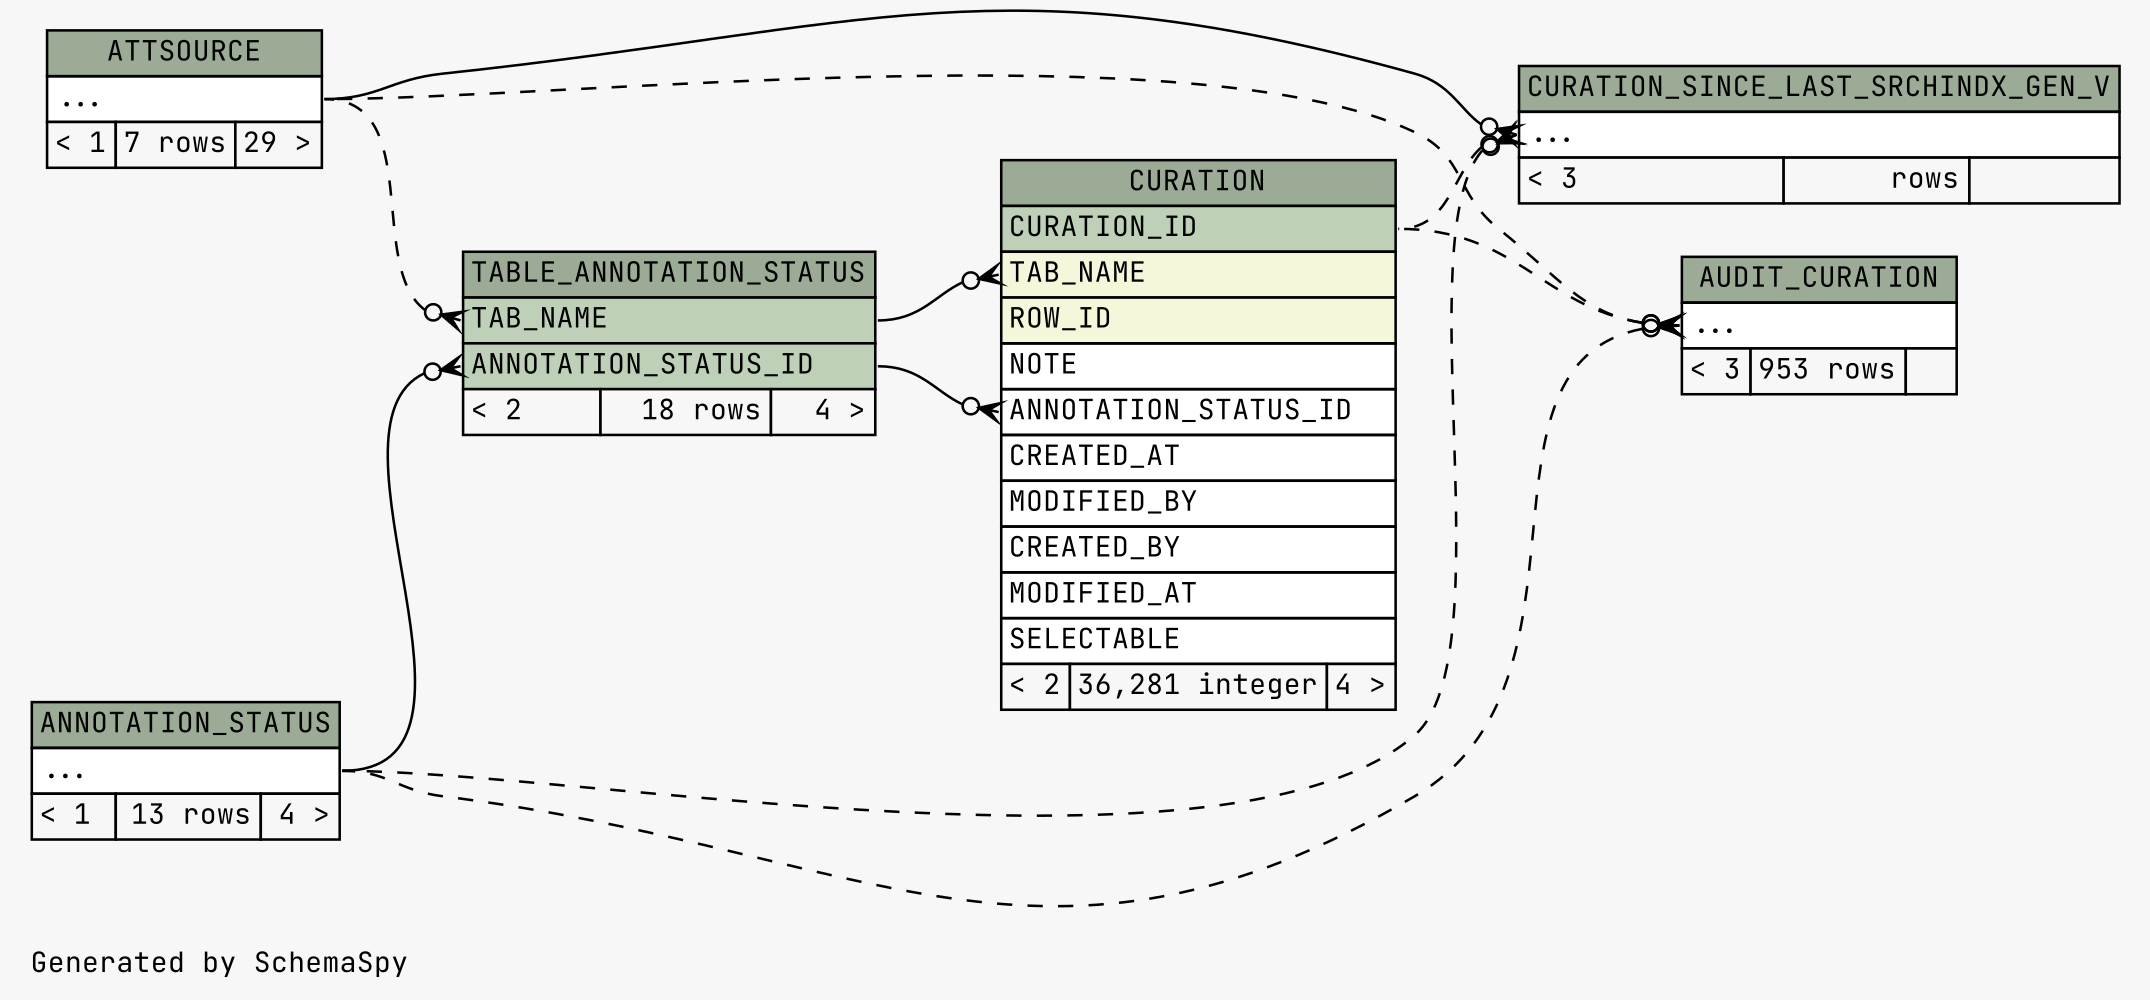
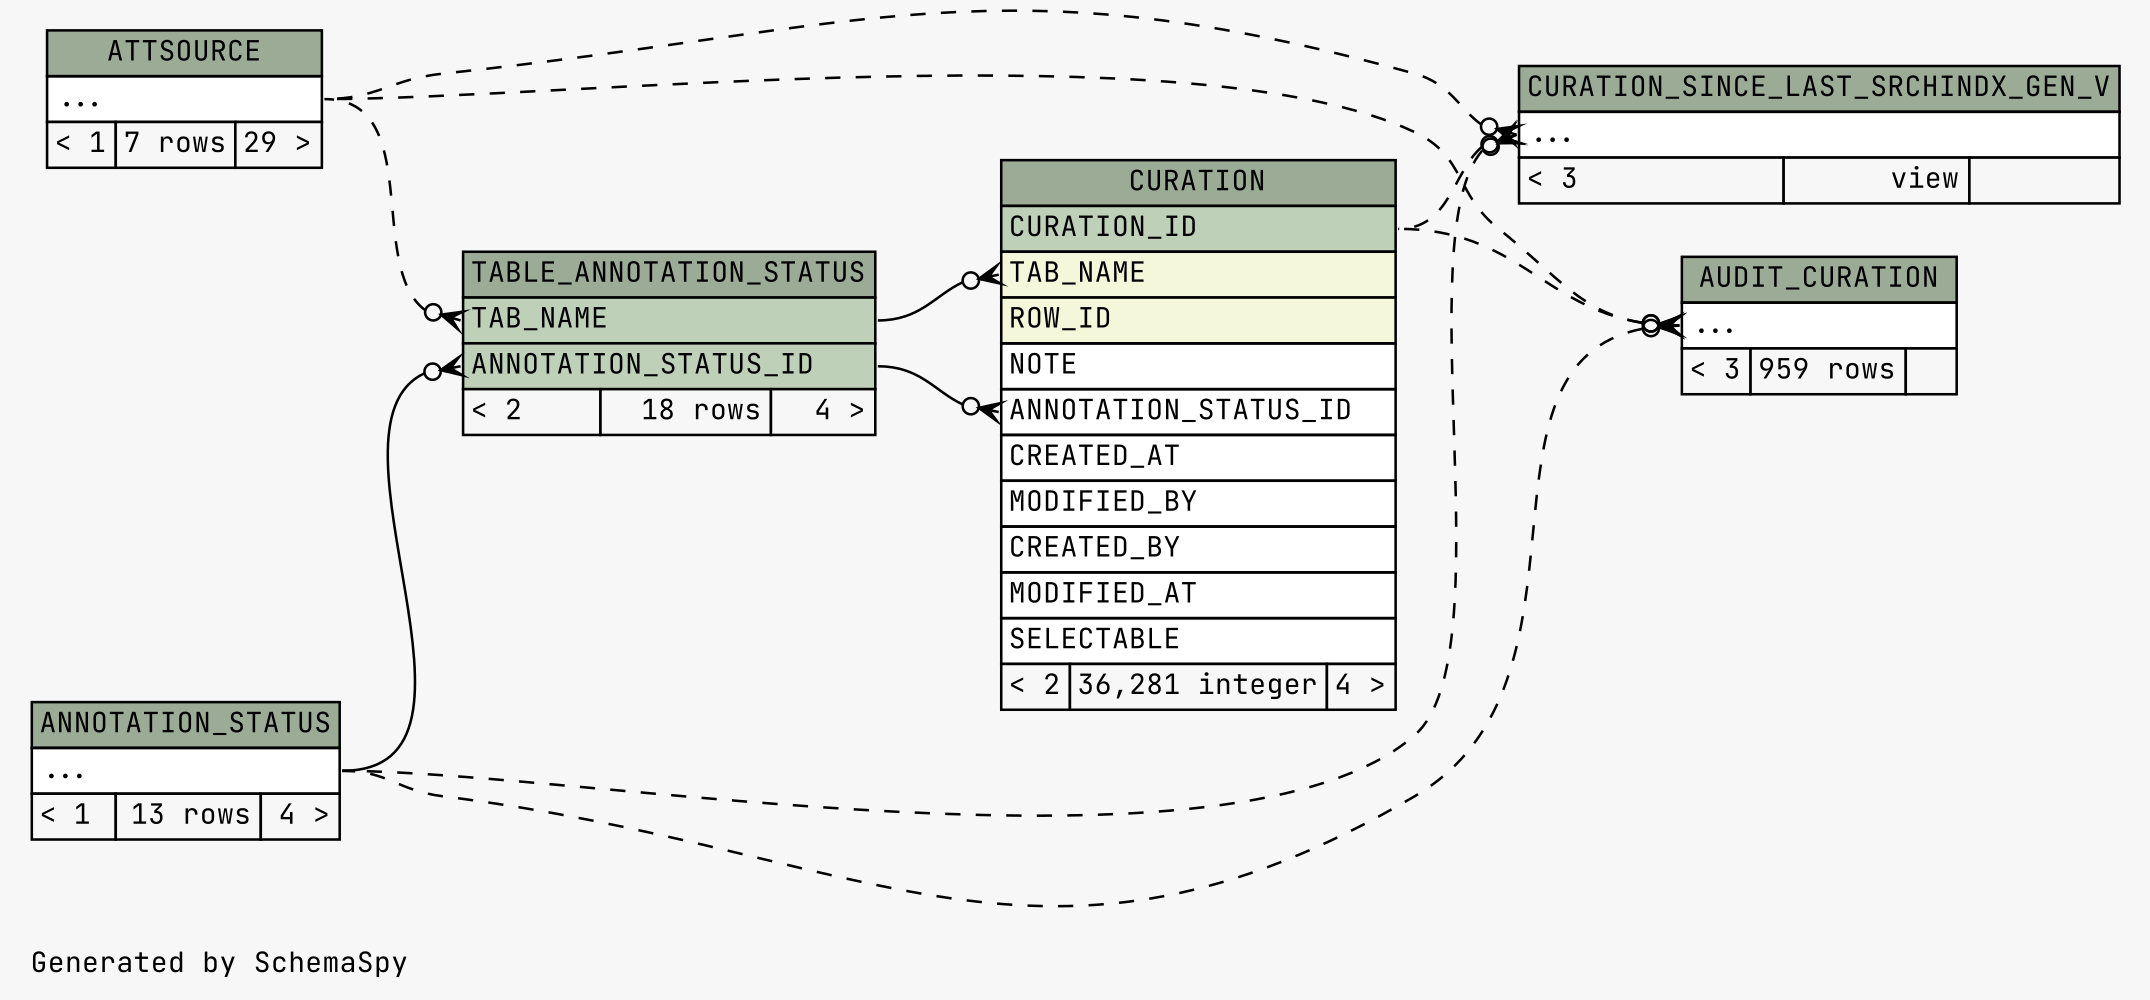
(912, 15) -> (912, 15)
(1926, 179) -> (1926, 179)
(1828, 370) -> (1828, 370)
